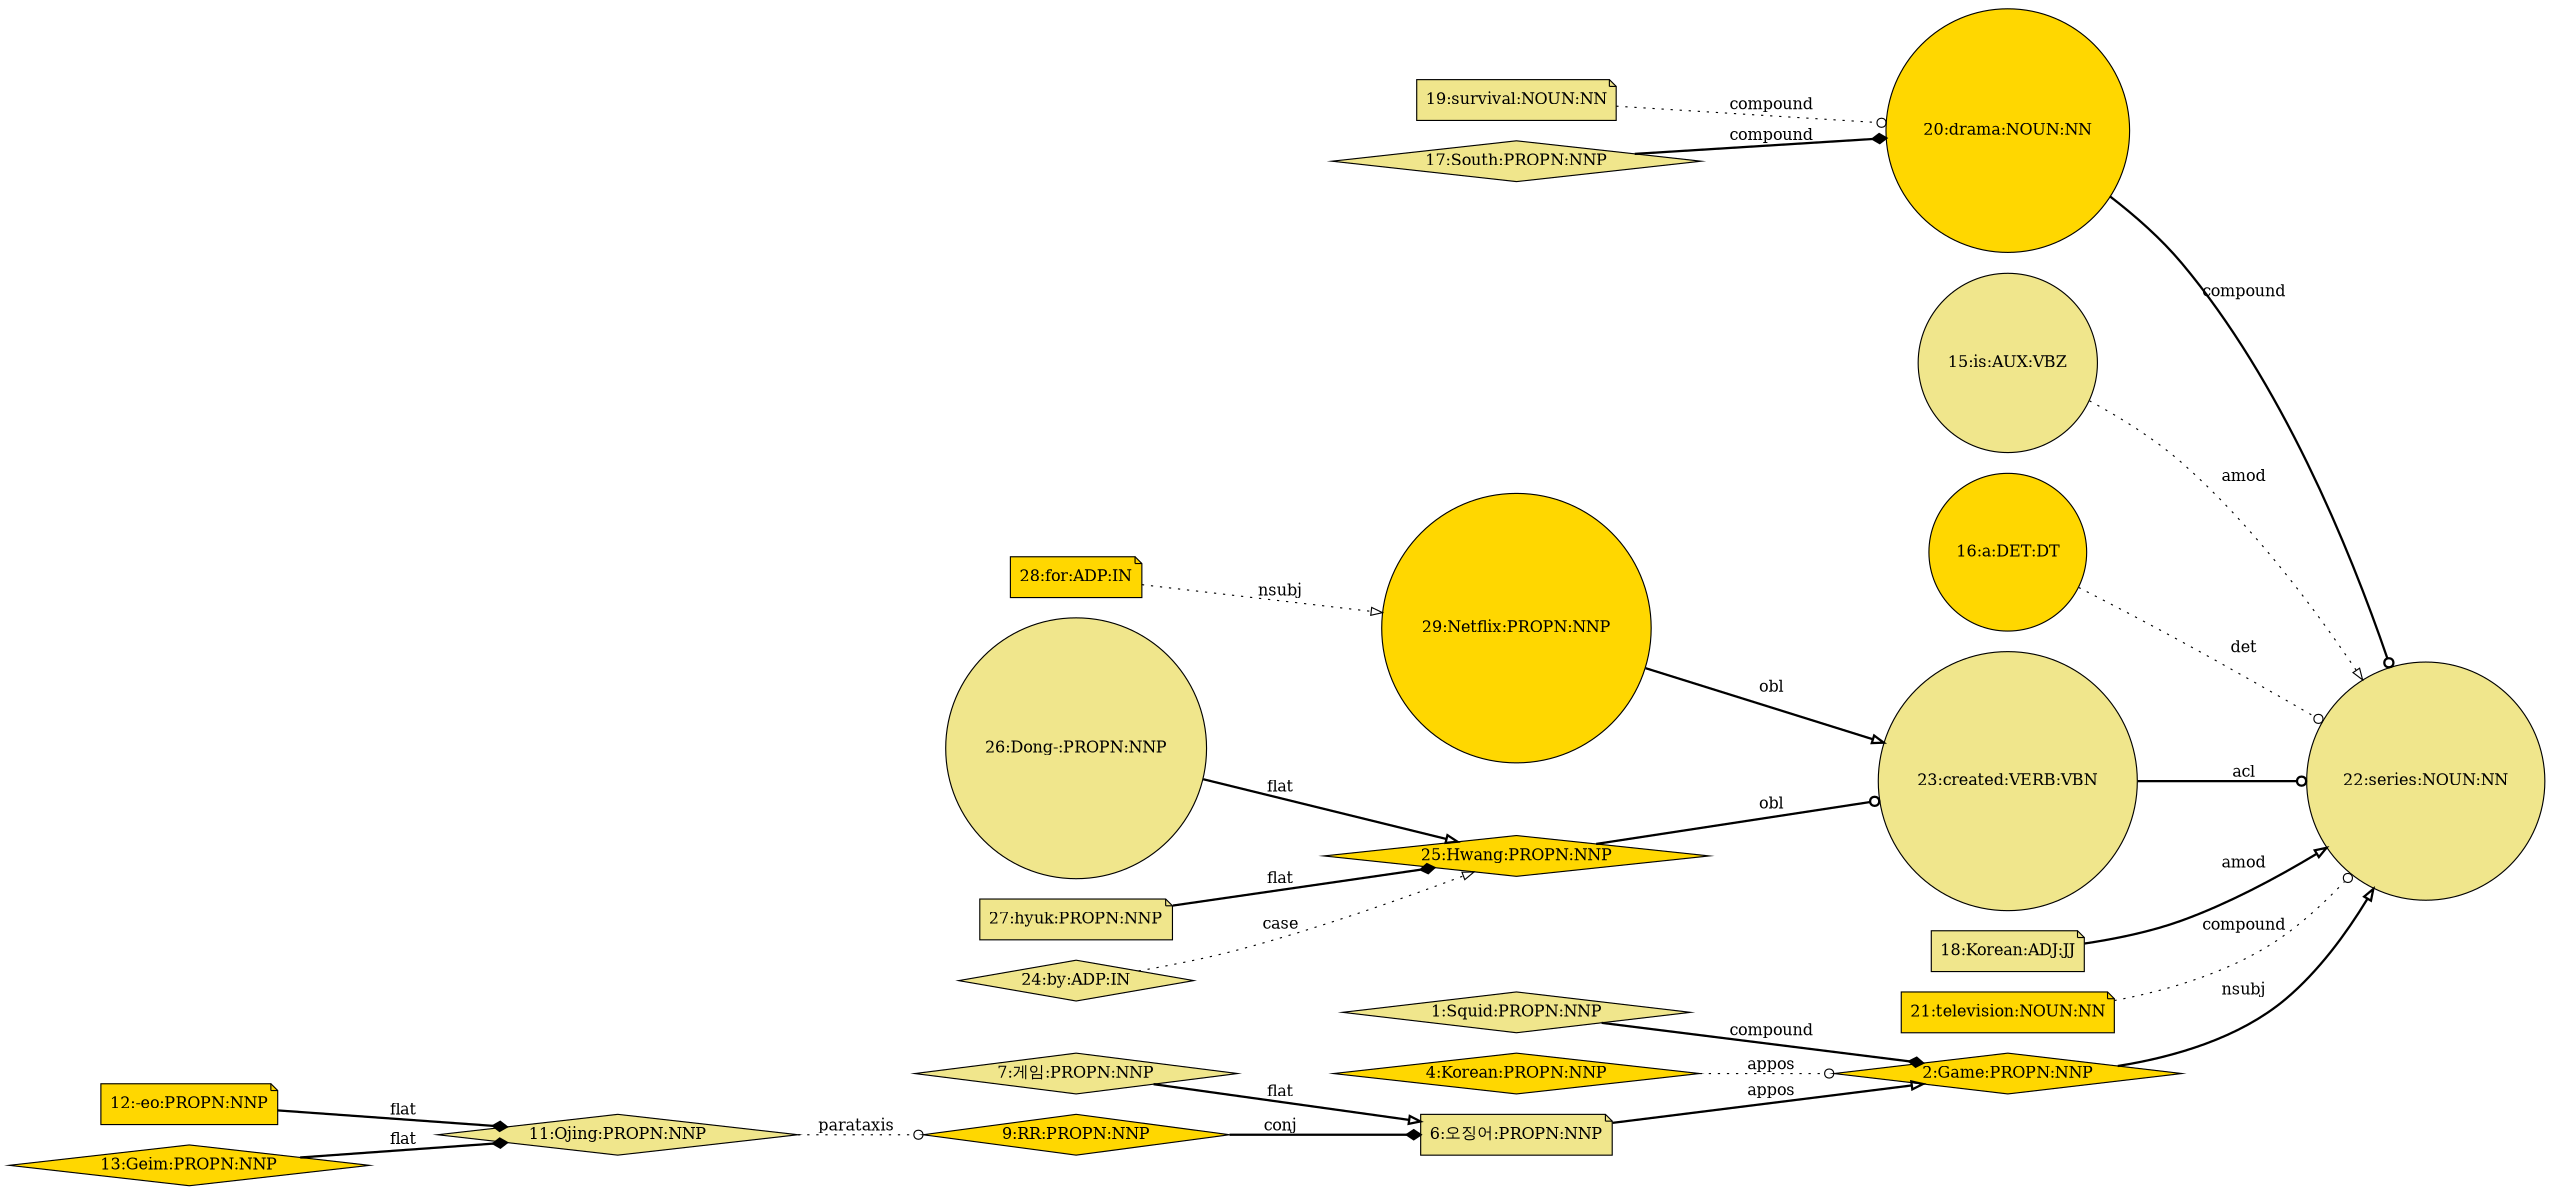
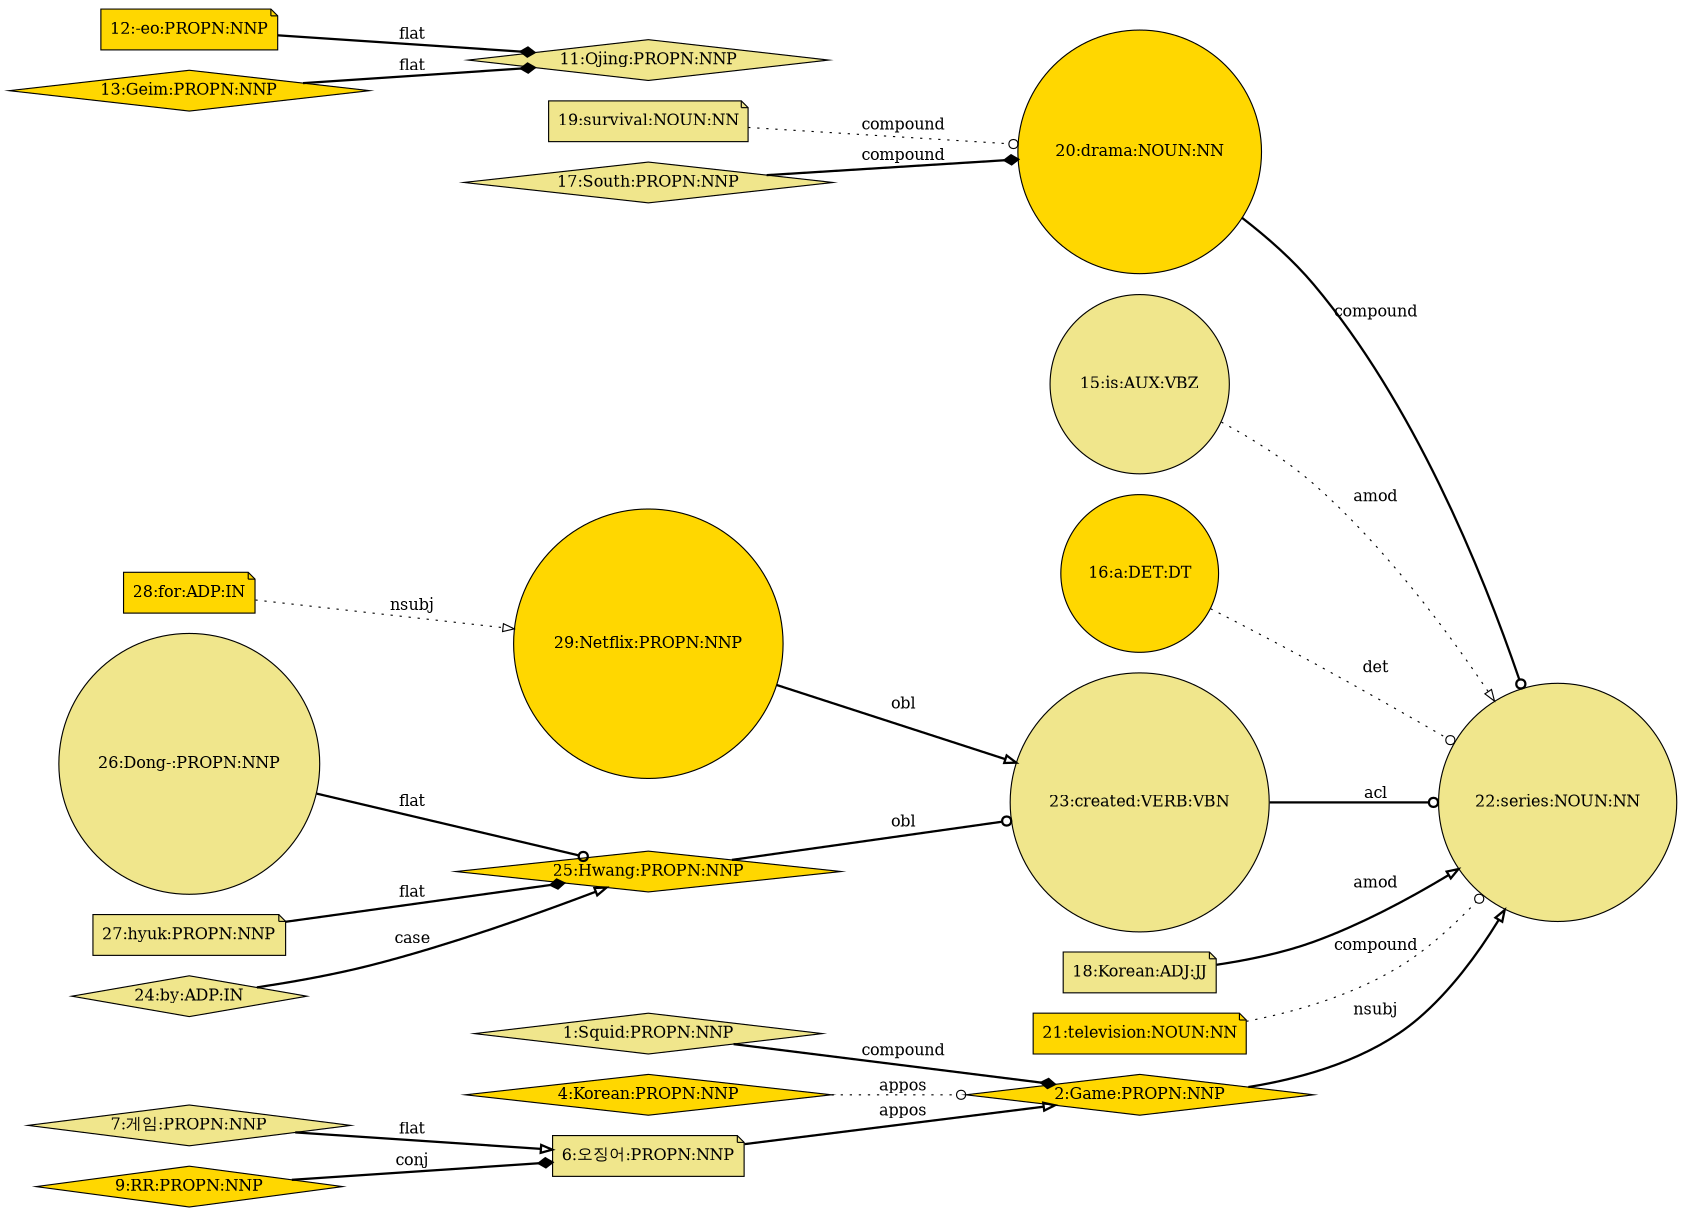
(1325, 809) -> (448, 824)
(1303, 931) -> (429, 949)
(856, 1135) -> none
